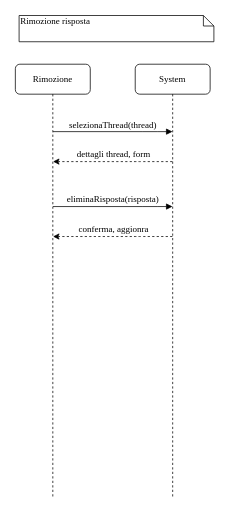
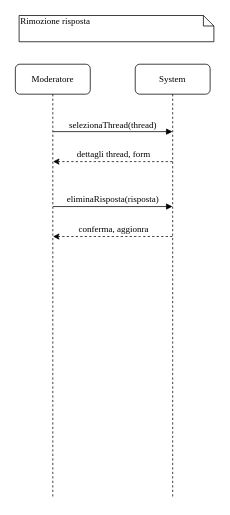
(53, 79) -> (53, 79)
